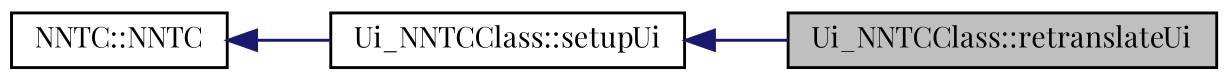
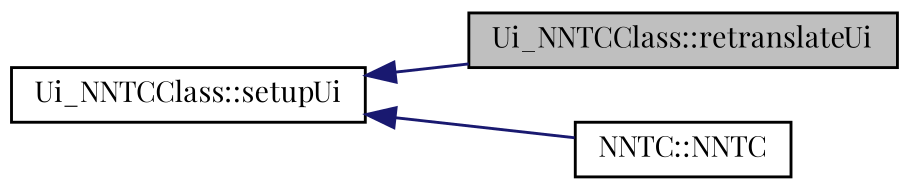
(294, 40) -> (485, 128)
